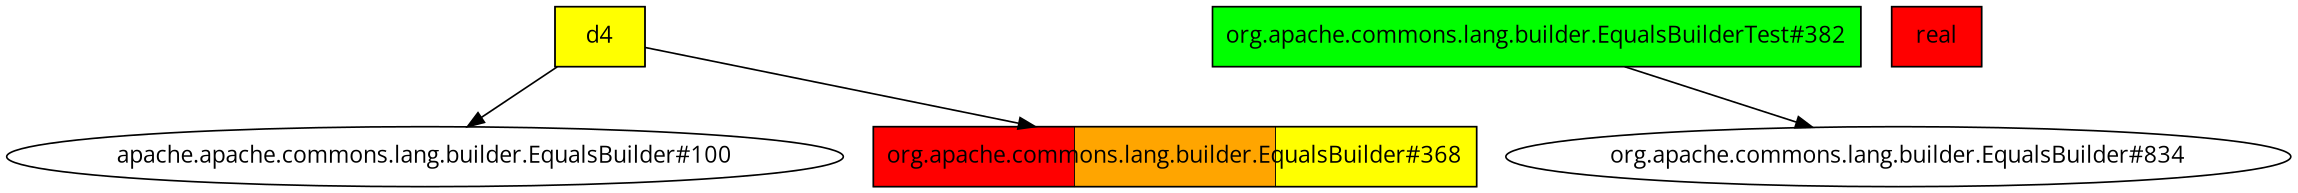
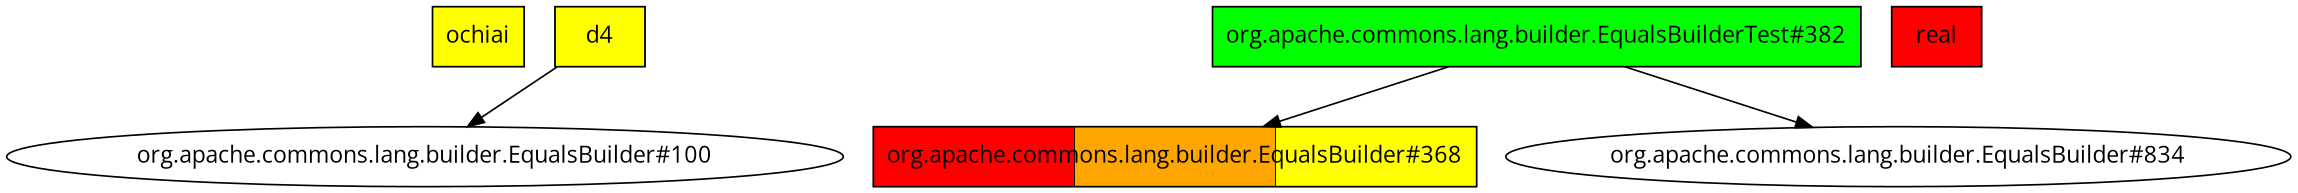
none -> (478, 37)
(832, 85) -> (1364, 94)
(425, 157) -> (425, 157)
